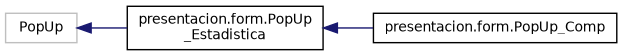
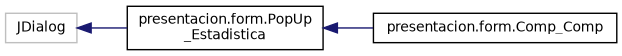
(41, 28) -> (41, 28)
(495, 28) -> (495, 28)
